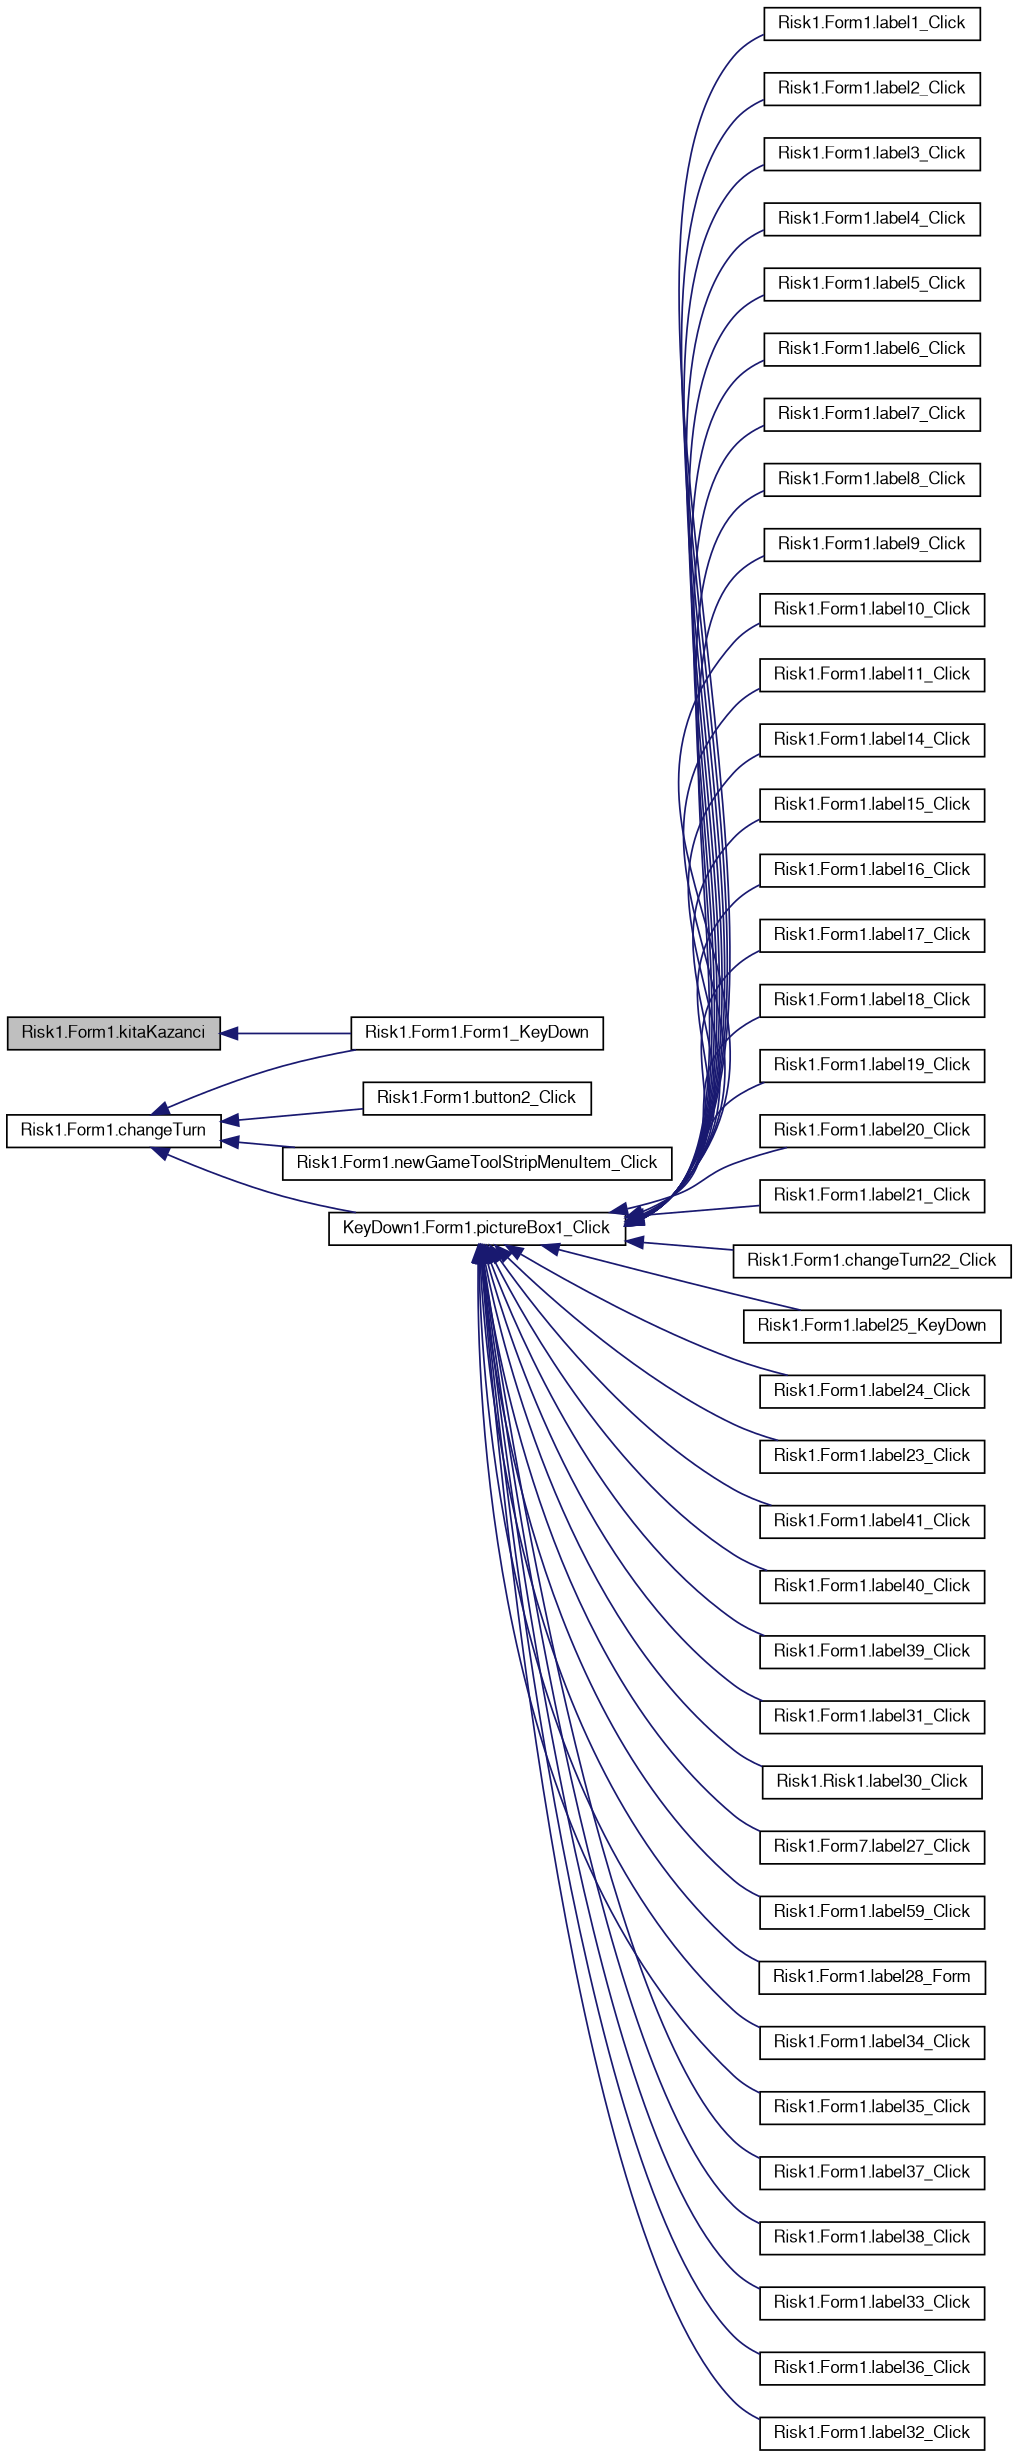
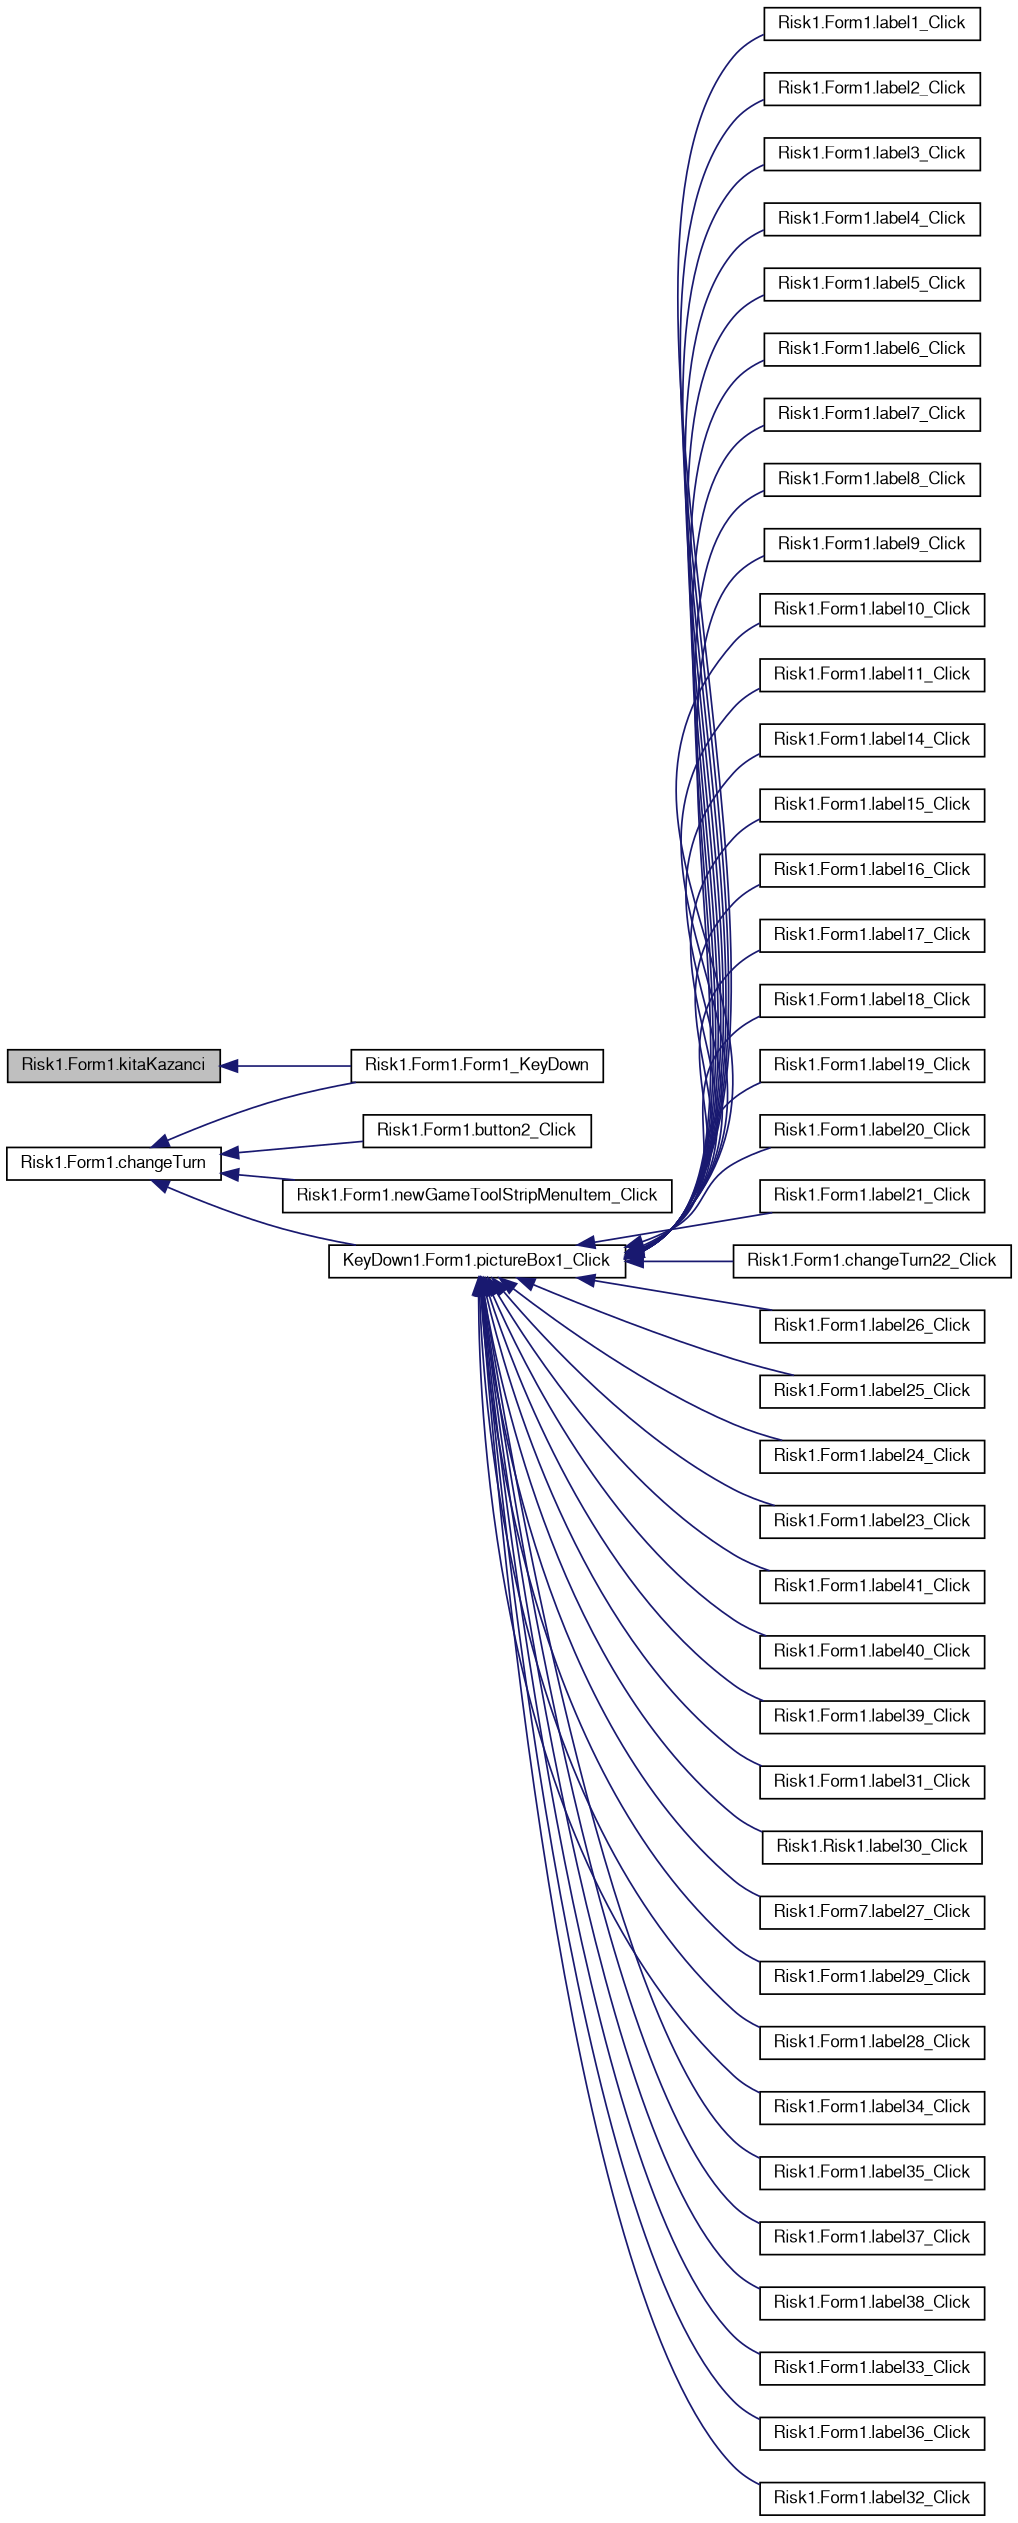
none -> (872, 1327)
(872, 1327) -> (872, 1392)
(872, 1913) -> (872, 1978)
(872, 1978) -> (872, 2043)
